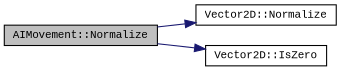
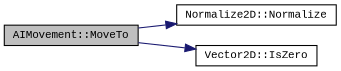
(266, 15) -> (256, 15)
(81, 35) -> (71, 35)
